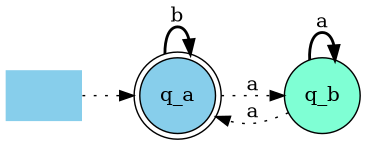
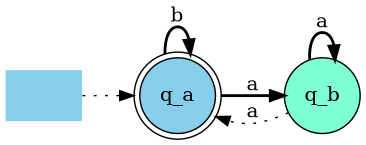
(246, 96) -> (246, 96)
